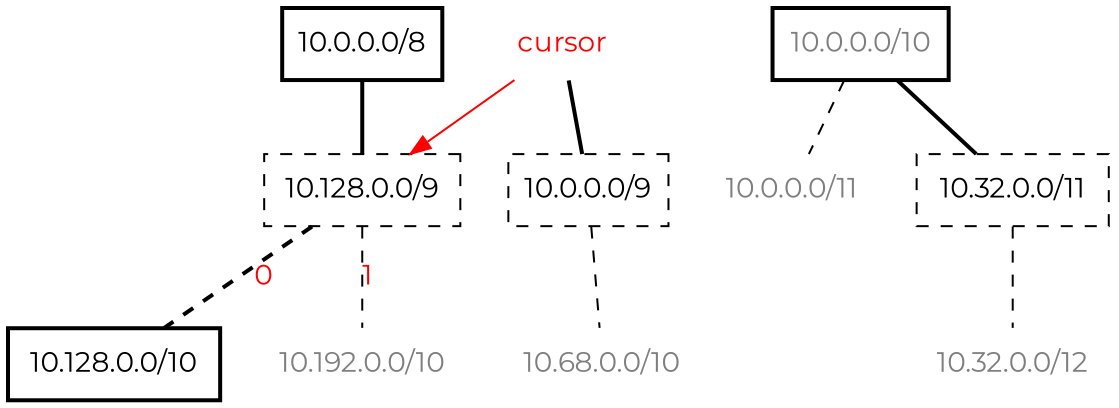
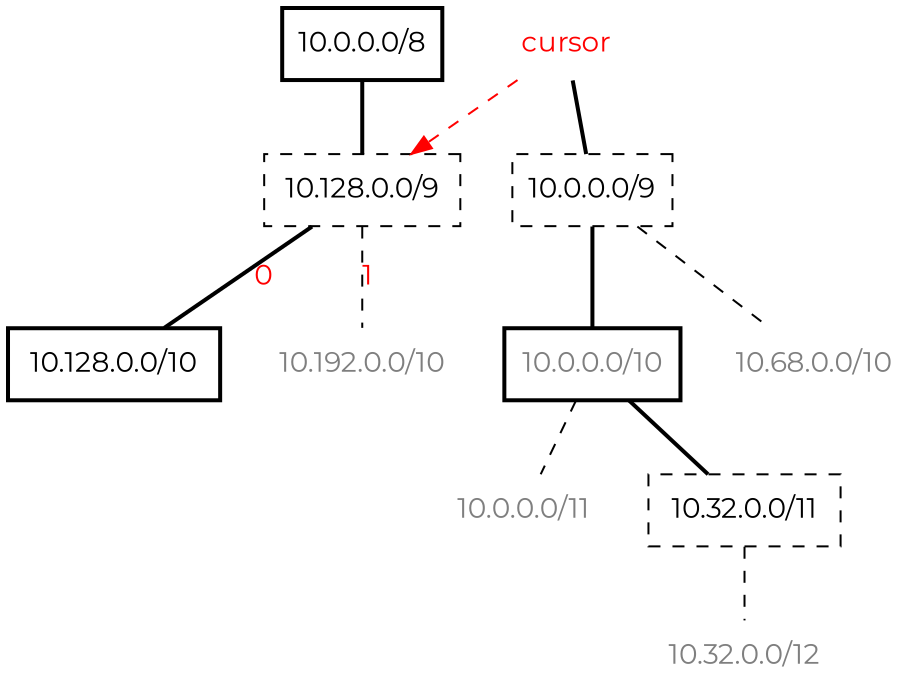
(471, 111) -> (473, 111)
(238, 277) -> (238, 277)
none -> (592, 277)
